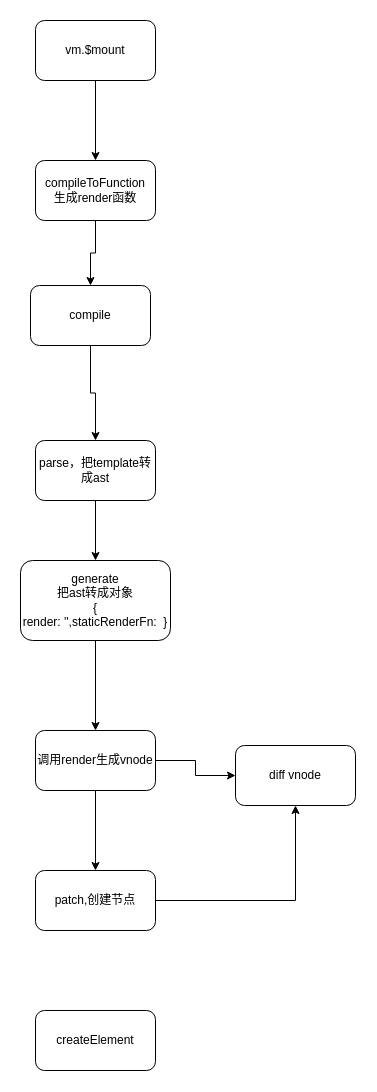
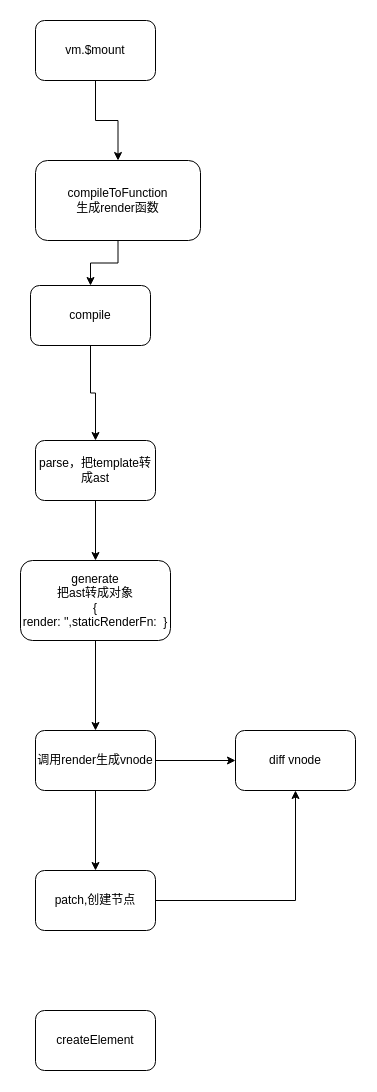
(96, 191) -> (118, 201)
(296, 776) -> (296, 761)
